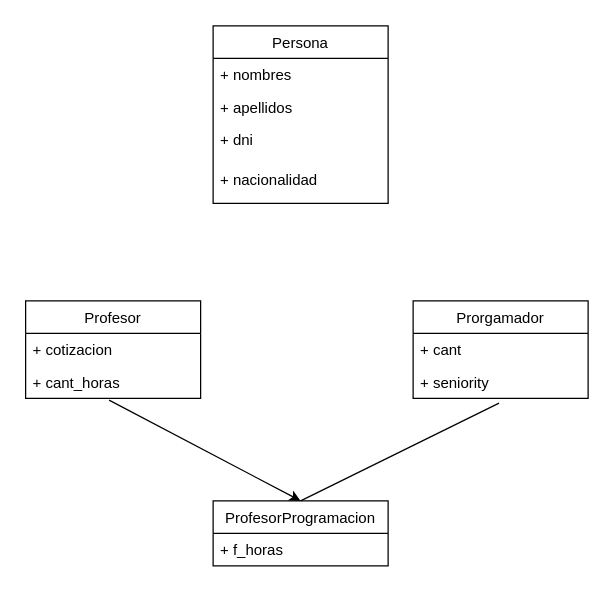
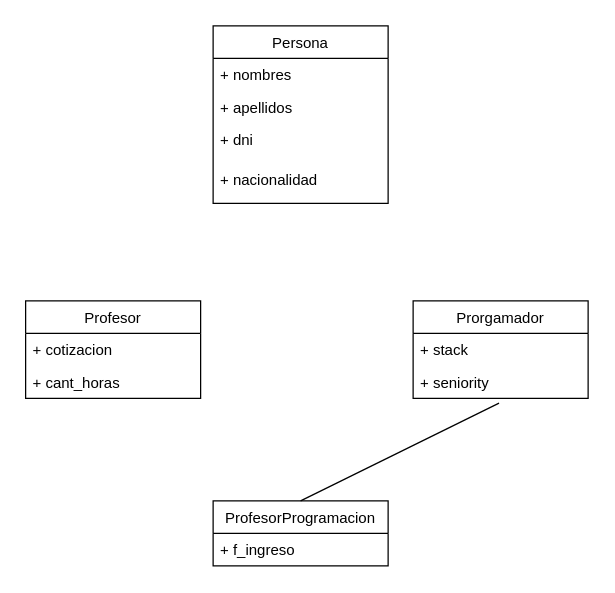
(443, 350) -> (447, 350)
(201, 448) -> none
(256, 550) -> (262, 550)
